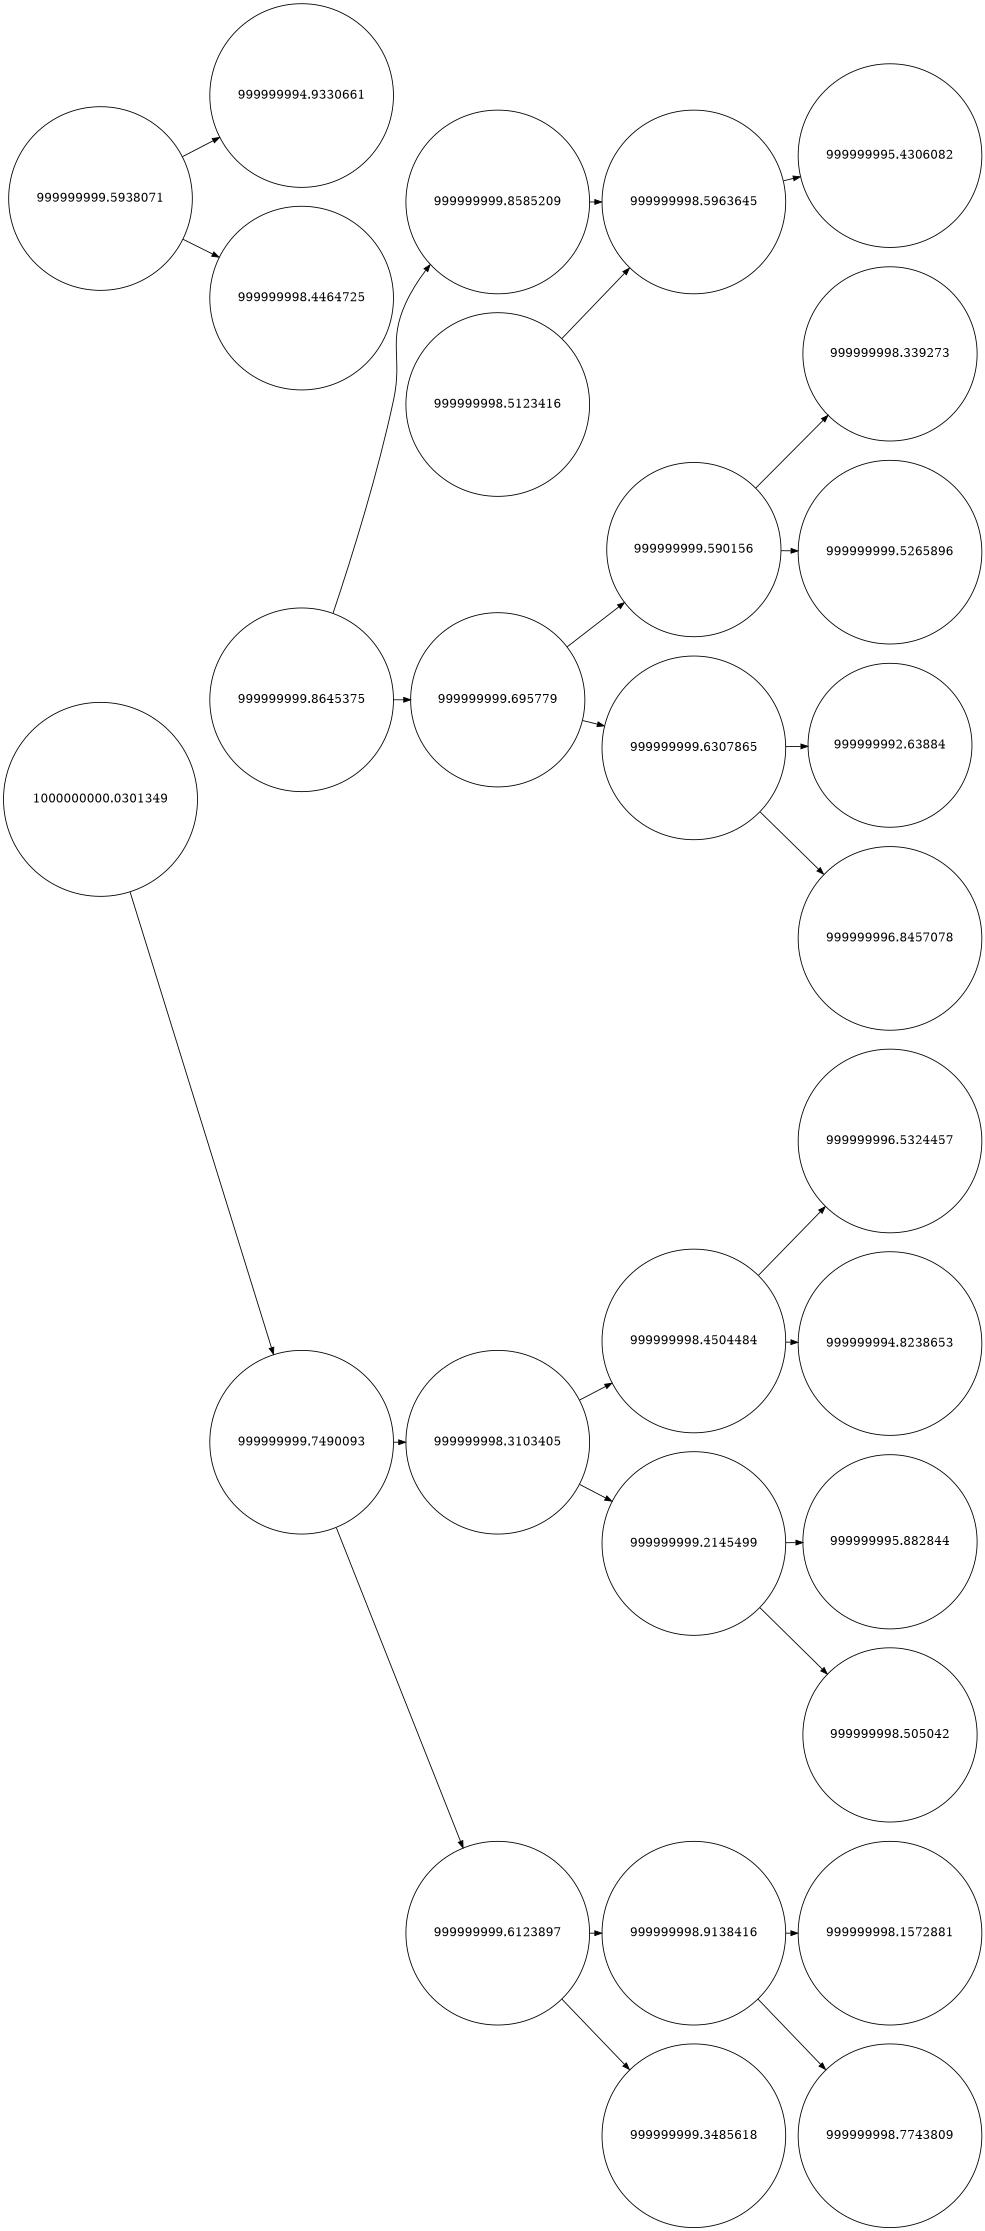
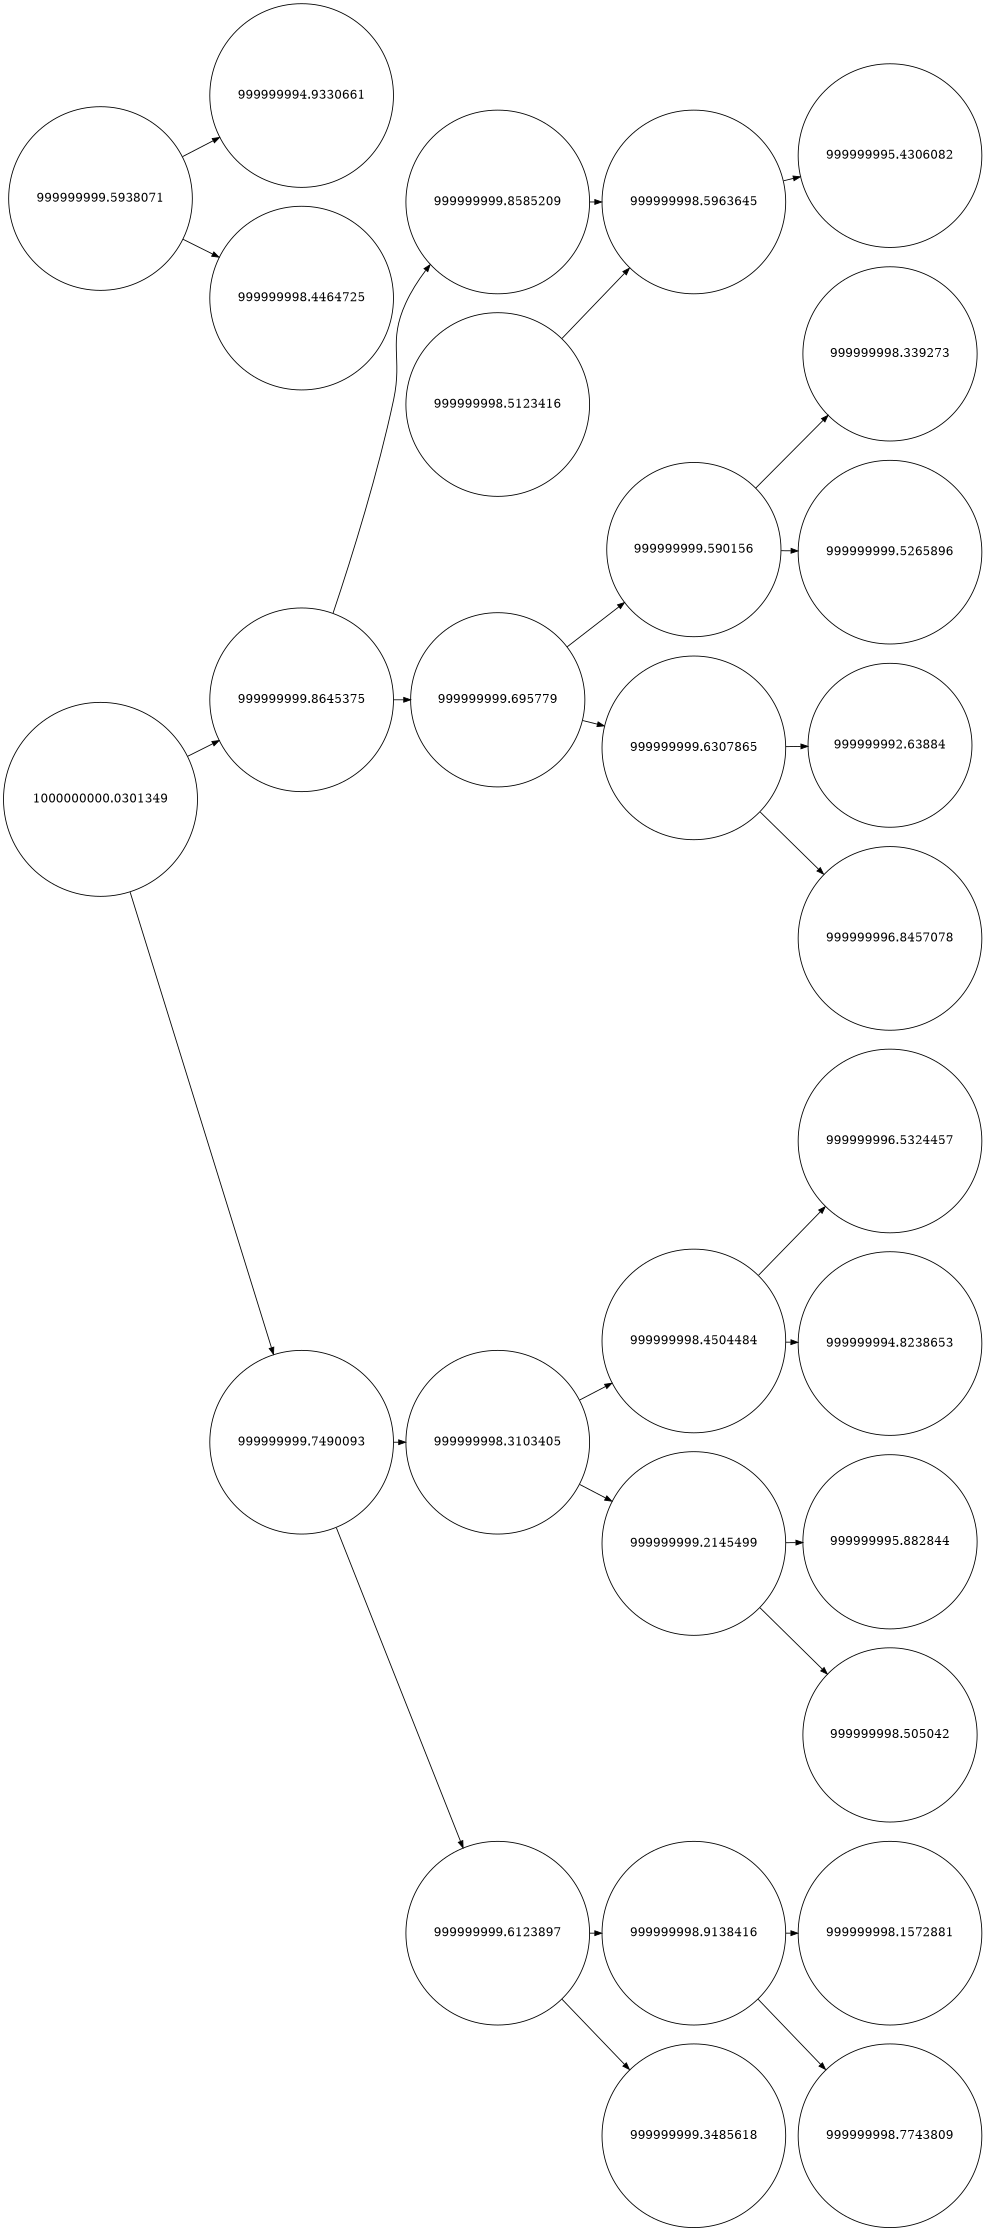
none -> (200, 750)
